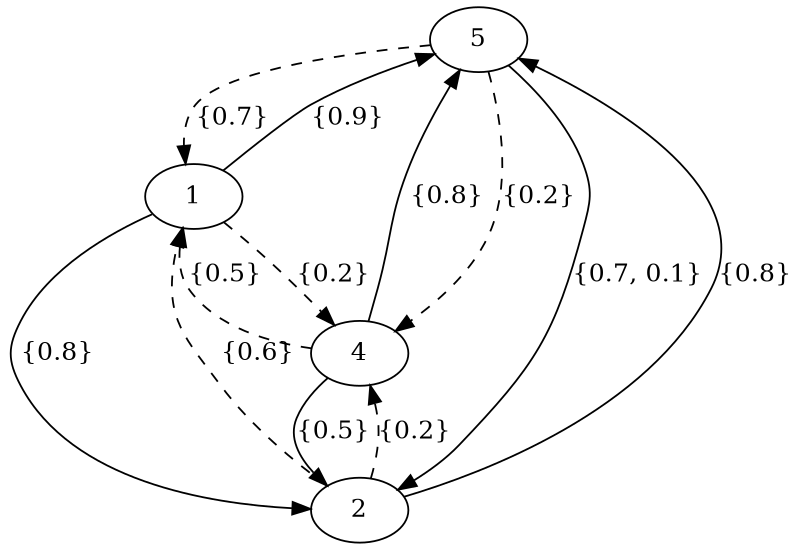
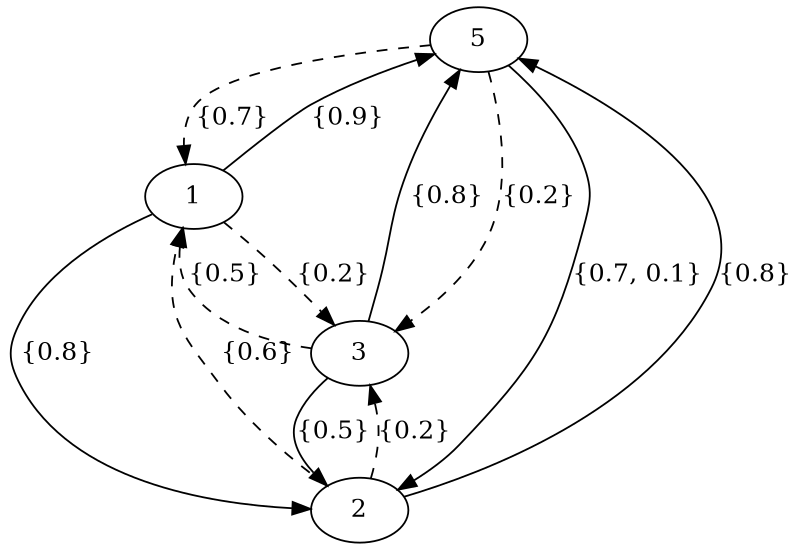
(360, 353) -> (360, 353)
